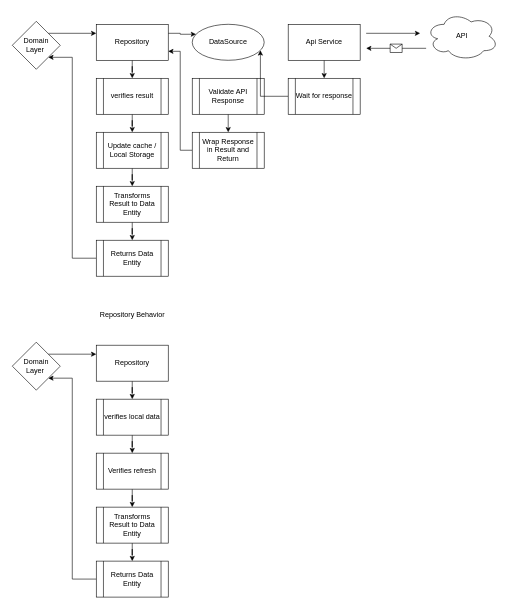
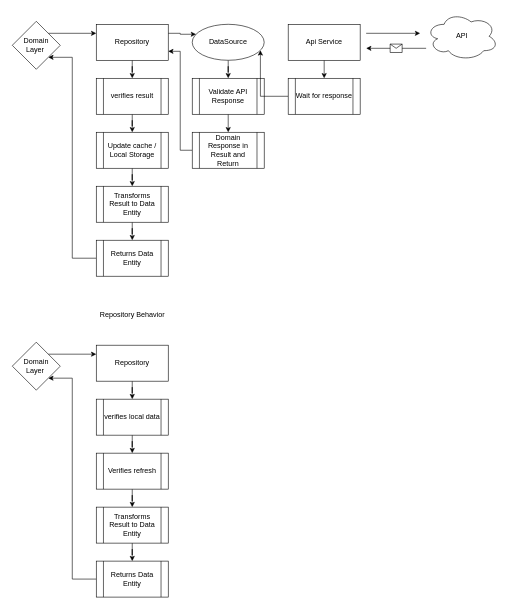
none -> (228, 69)
(228, 150) -> (228, 150)
